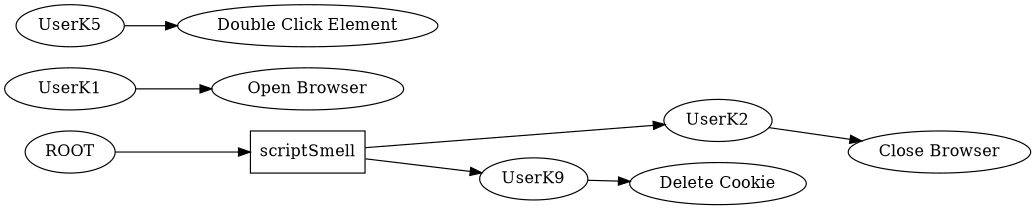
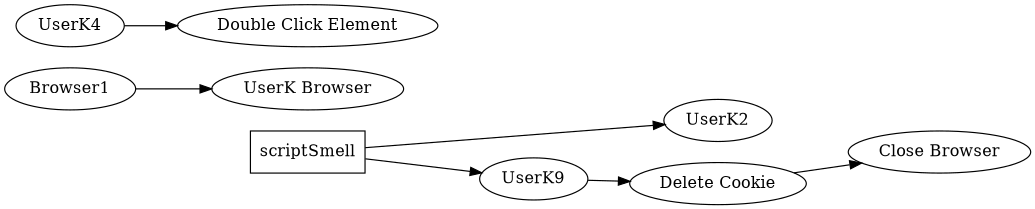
(70, 26) -> (70, 26)
(70, 89) -> (70, 89)
(308, 89) -> (308, 89)
(809, 133) -> (822, 169)
(70, 152) -> none
